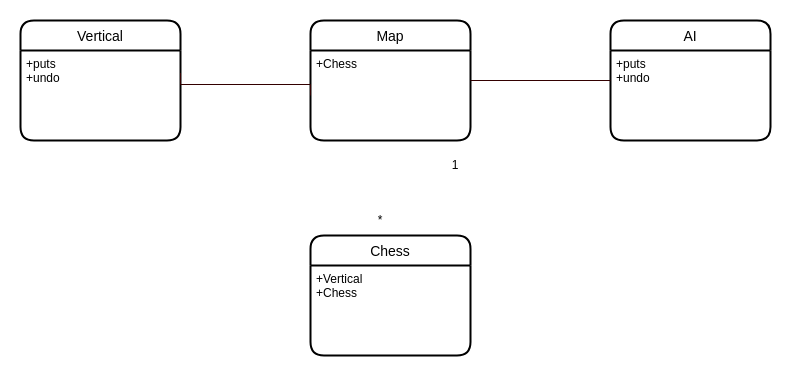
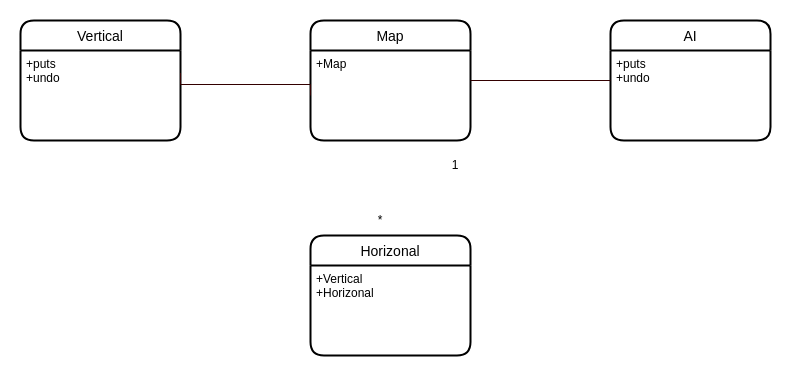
(336, 64) -> (329, 64)
(390, 251) -> (390, 251)
(343, 279) -> (343, 279)
